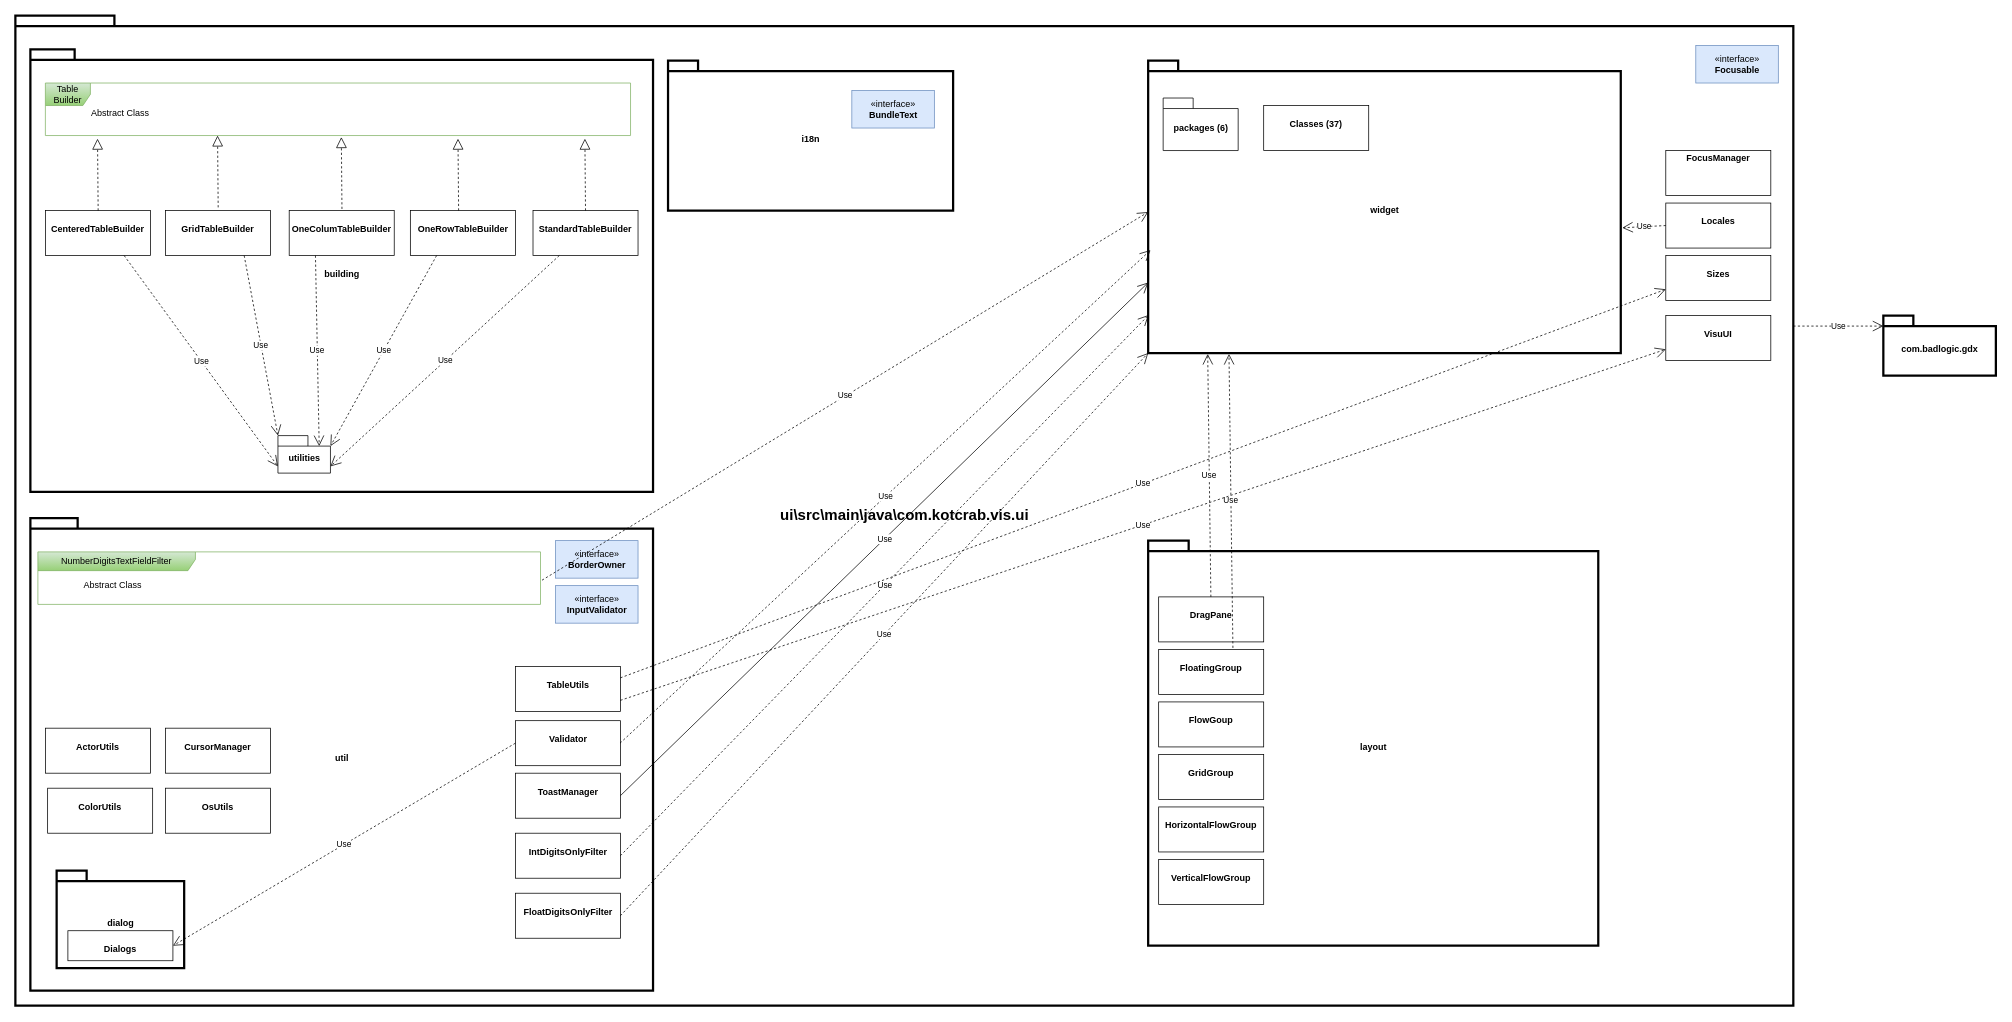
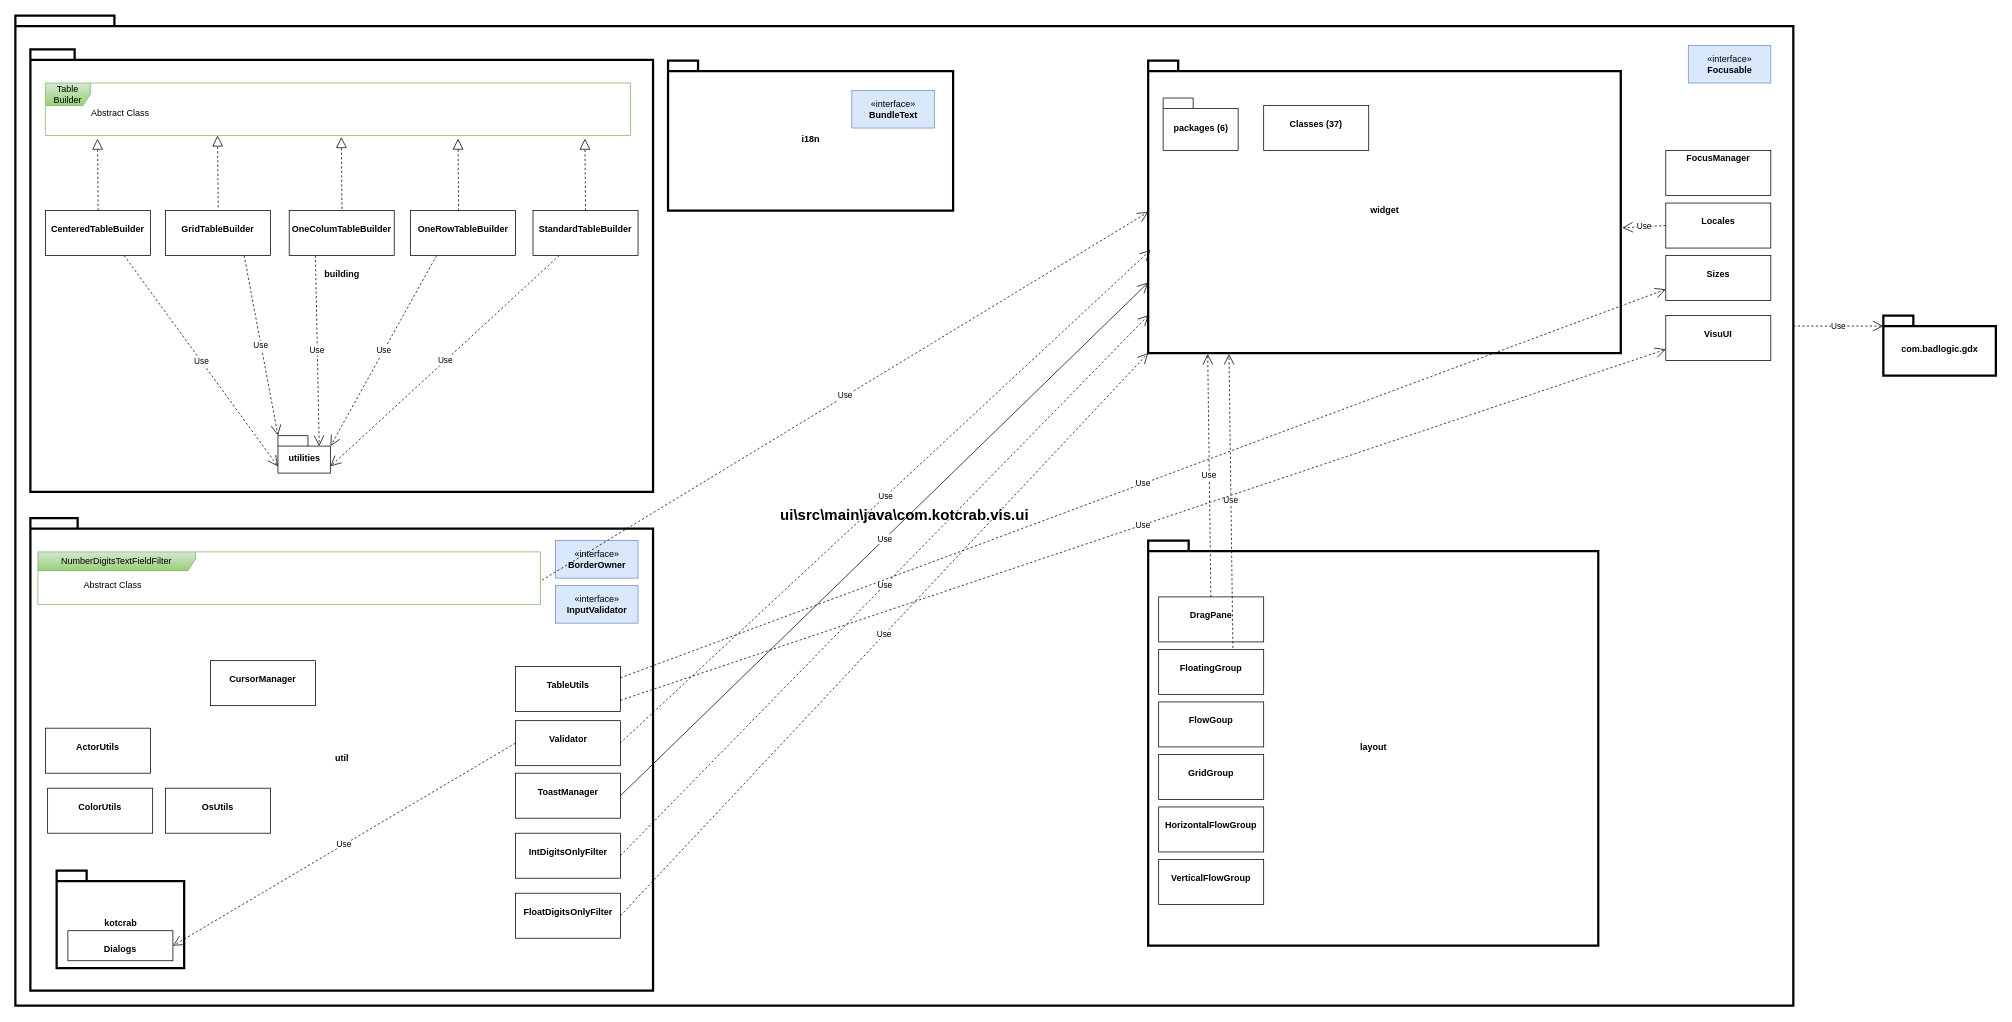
(1737, 64) -> (1729, 64)
(218, 750) -> (263, 683)
(121, 923) -> (121, 923)
